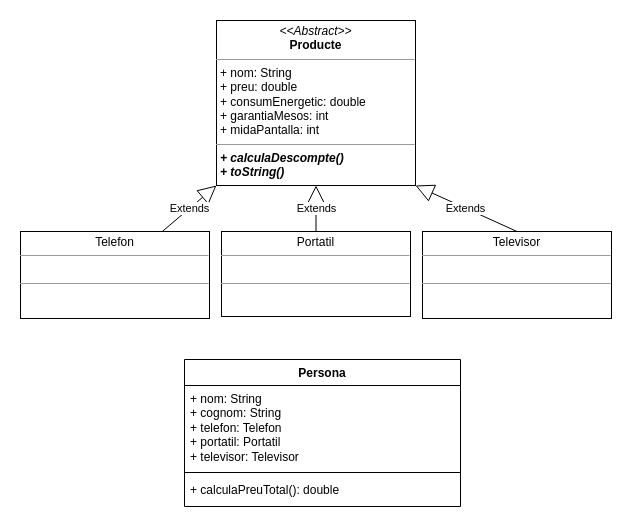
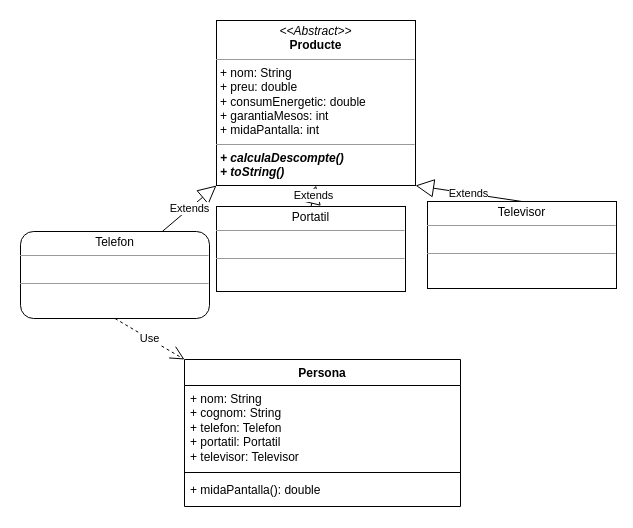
(316, 274) -> (311, 249)
(115, 275) -> (115, 275)
(517, 275) -> (522, 245)
none -> (149, 338)
(274, 491) -> (260, 491)
